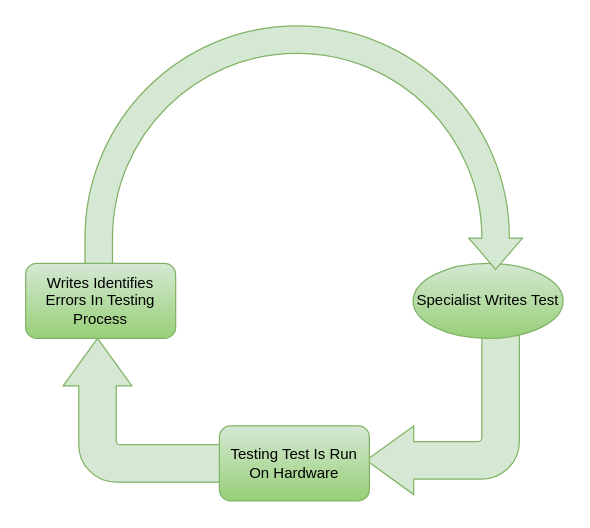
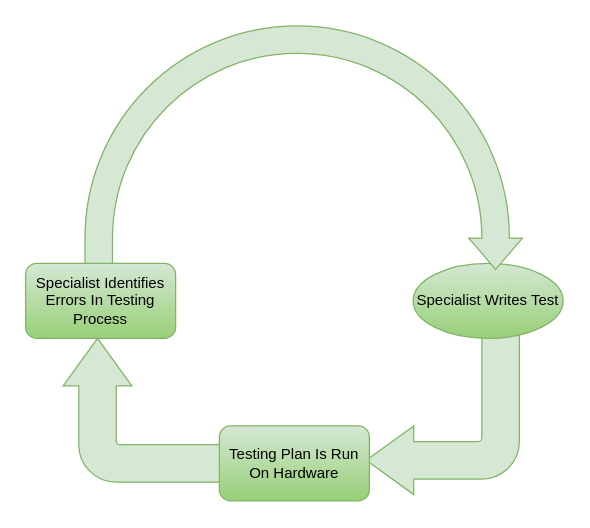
(101, 301) -> (101, 301)
(294, 463) -> (294, 463)
